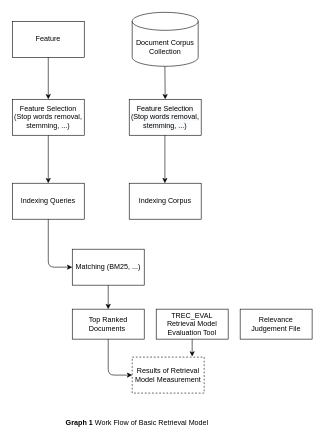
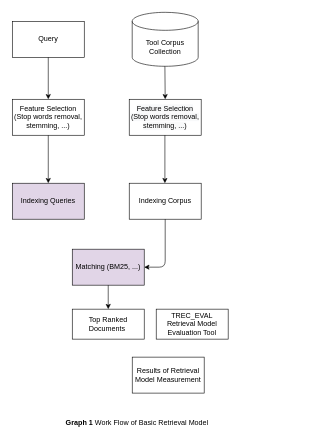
(48, 39) -> (48, 39)
(165, 47) -> (165, 47)
(48, 201) -> (48, 201)
(48, 262) -> none
none -> (164, 266)
(108, 267) -> (108, 267)
(276, 324) -> none
(192, 351) -> none
(108, 370) -> none
(168, 375) -> (168, 375)
